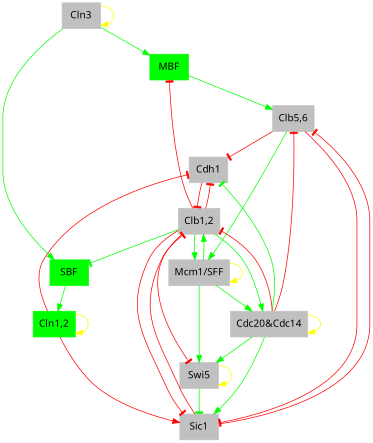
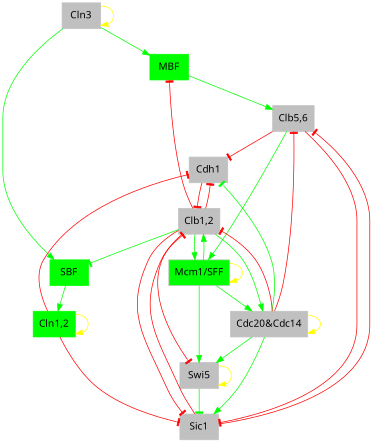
(199, 273) -> (199, 273)
(107, 394) -> (107, 394)
